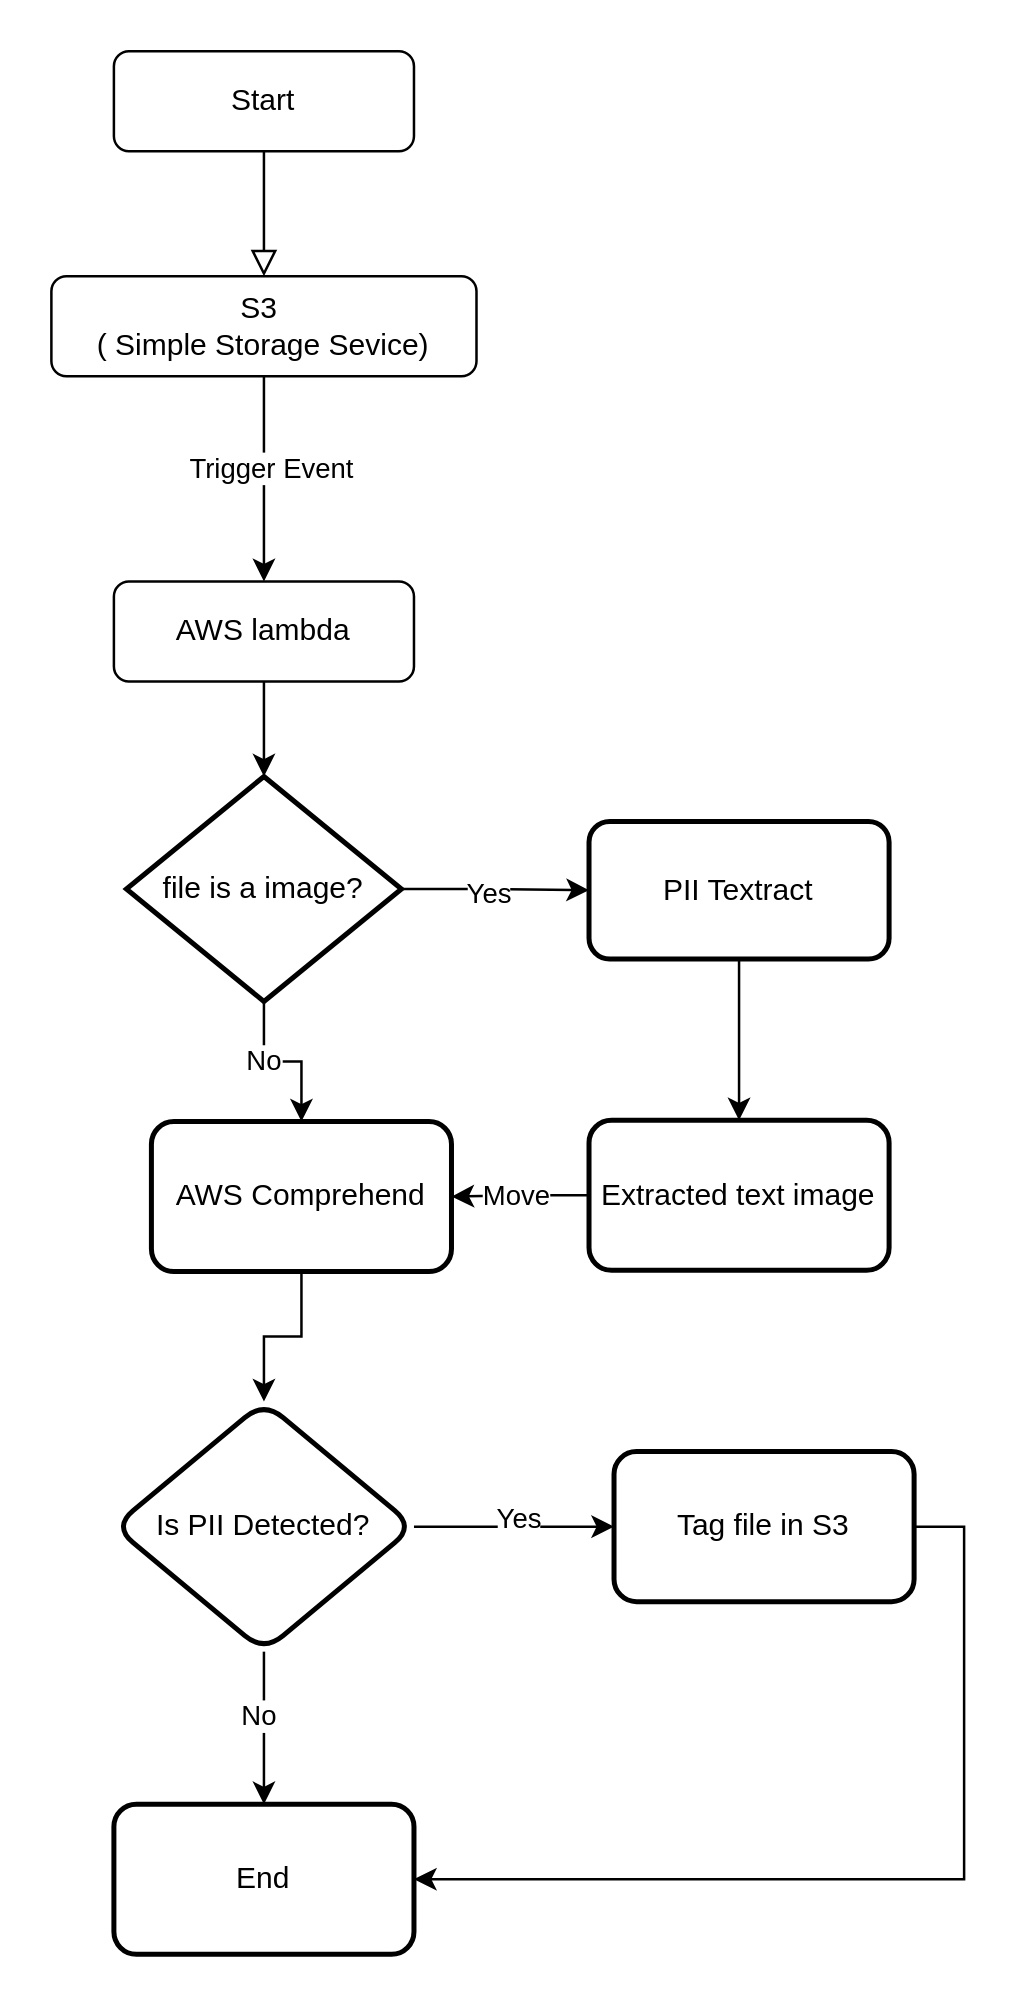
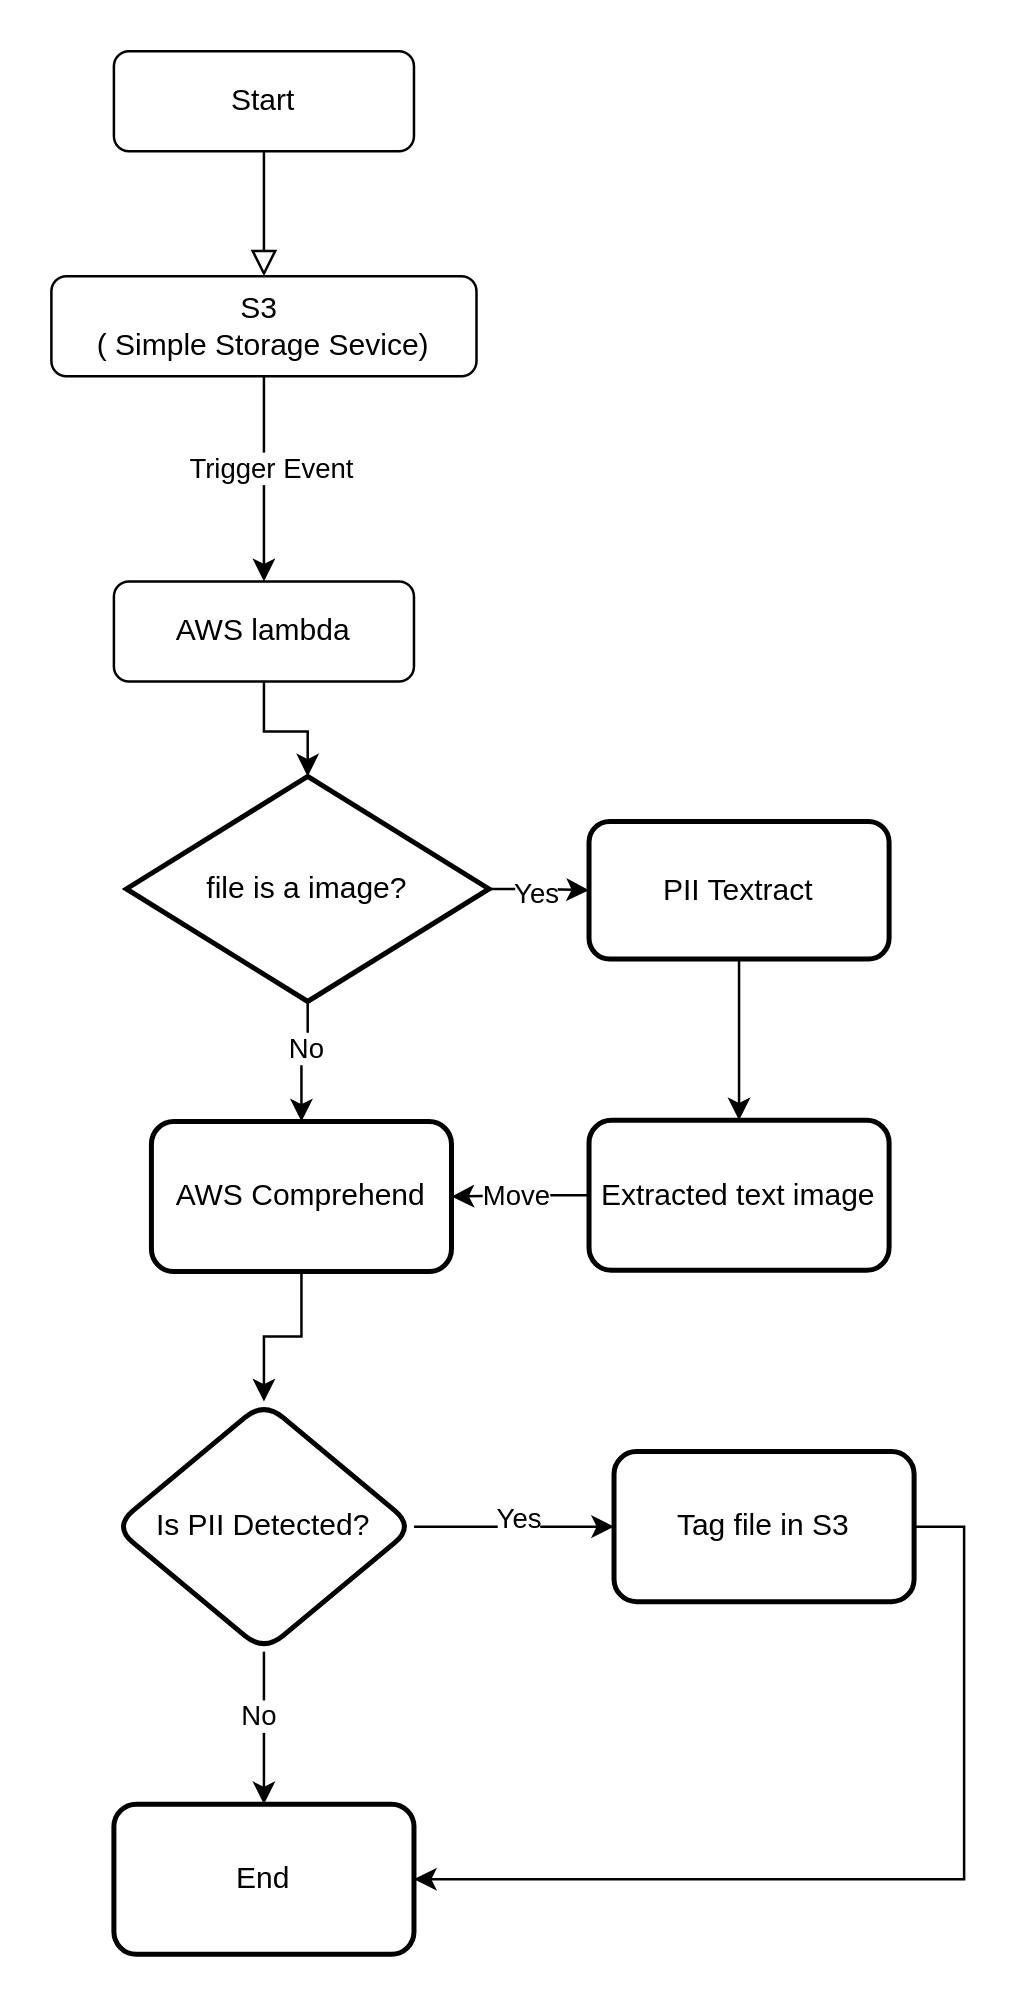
(264, 889) -> (308, 889)
